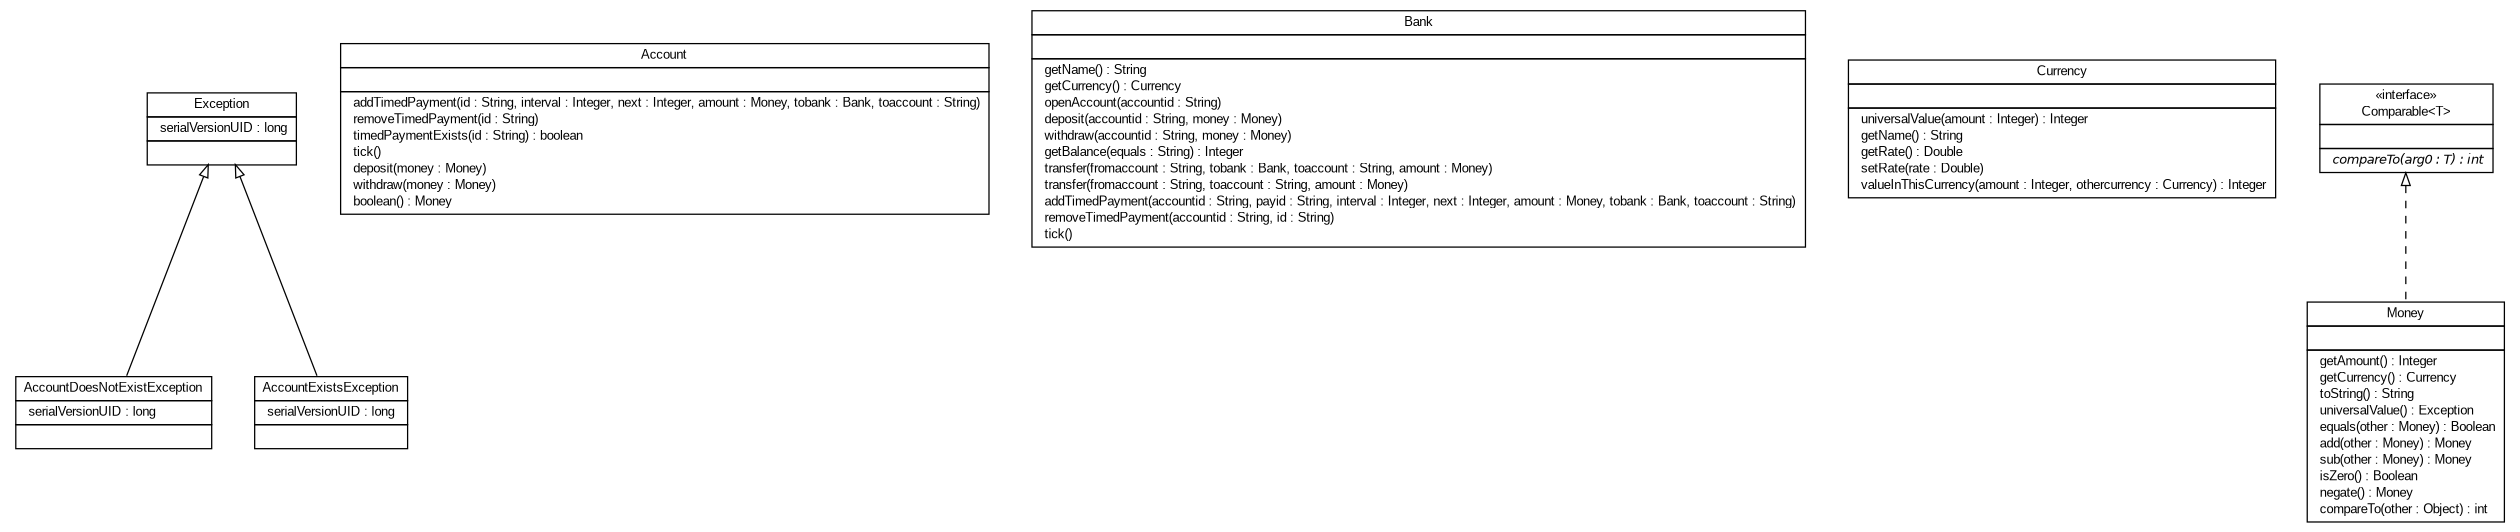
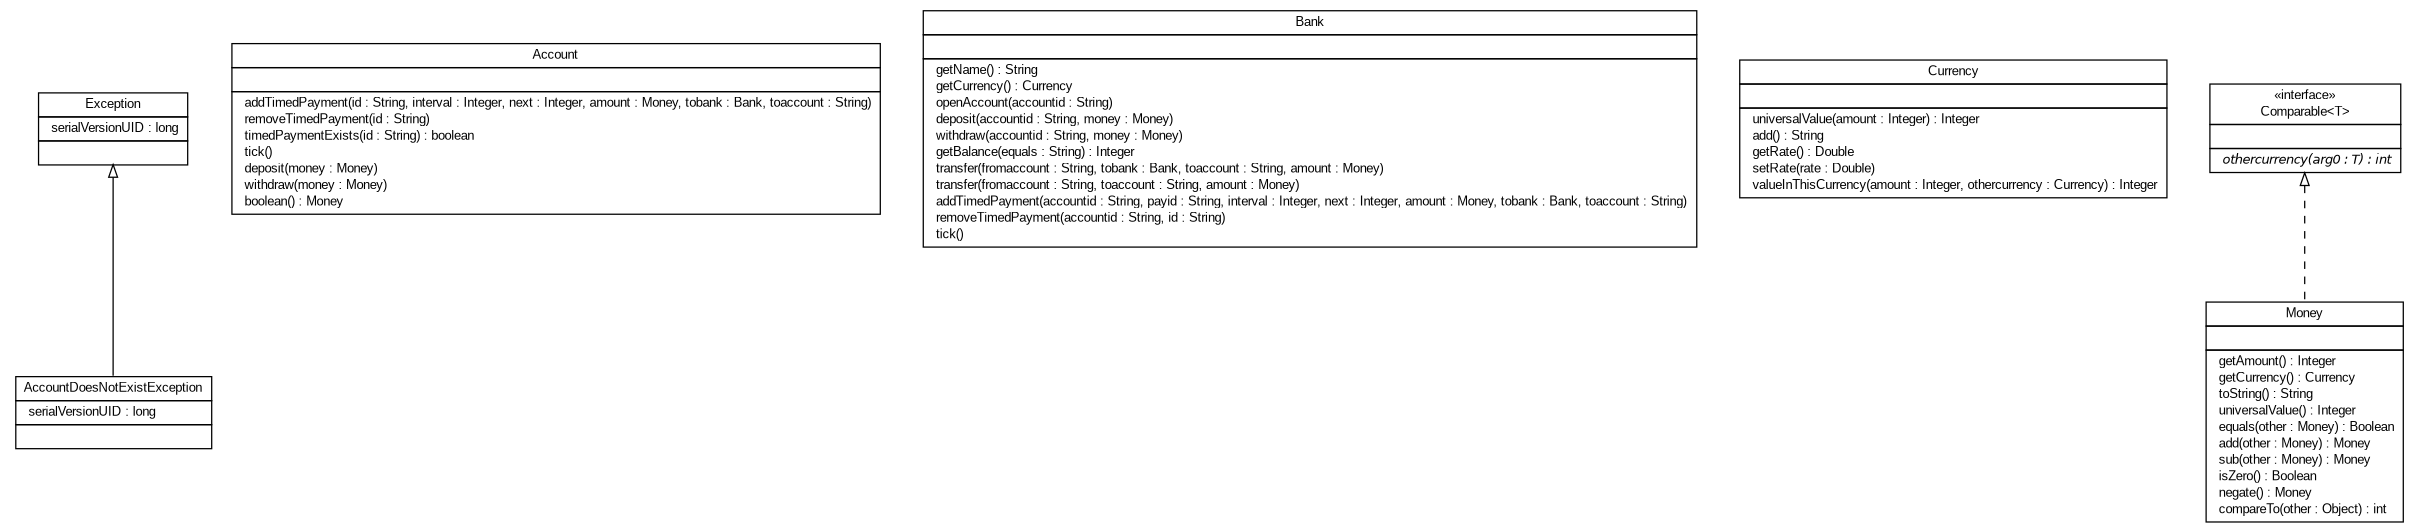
(1910, 136) -> (1787, 136)
(2406, 160) -> (2305, 160)
(2395, 411) -> (2286, 411)
(331, 412) -> none
